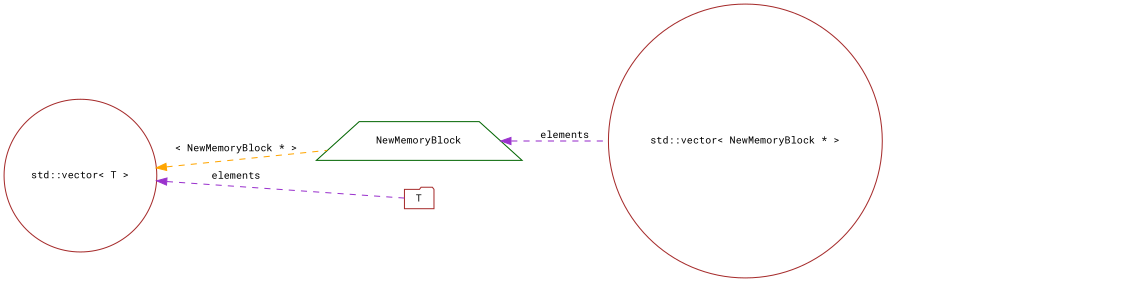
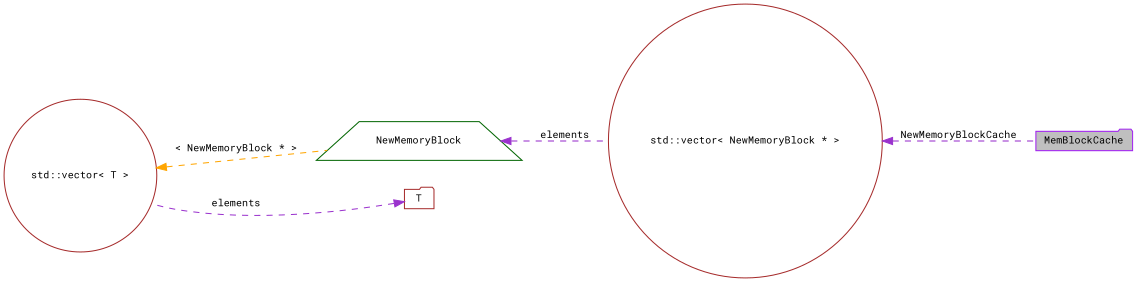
none -> (1084, 141)
(286, 190) -> (273, 215)
